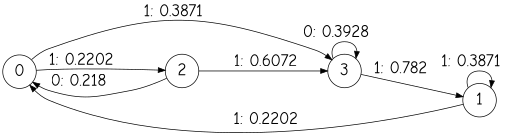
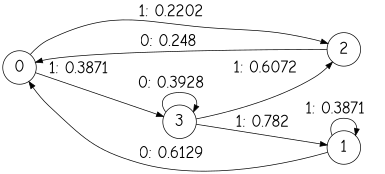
(260, 71) -> (265, 100)
(90, 81) -> (180, 42)
(274, 120) -> (180, 154)
